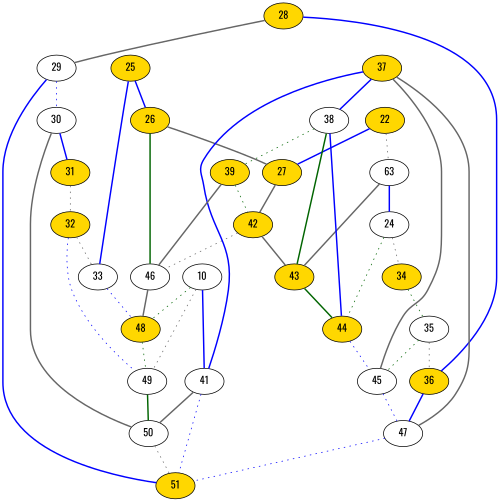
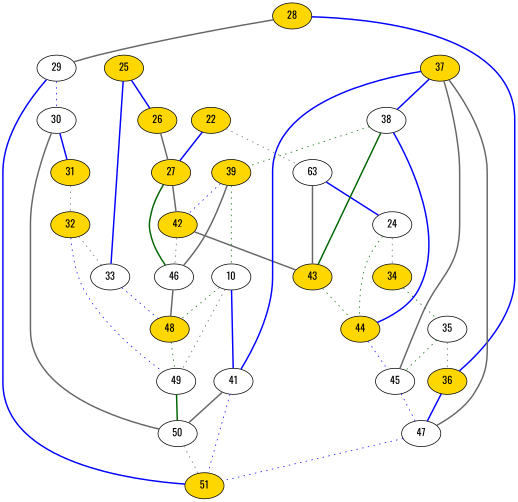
(150, 199) -> (149, 225)
(241, 199) -> (204, 199)
none -> (231, 225)
(318, 303) -> (336, 303)
